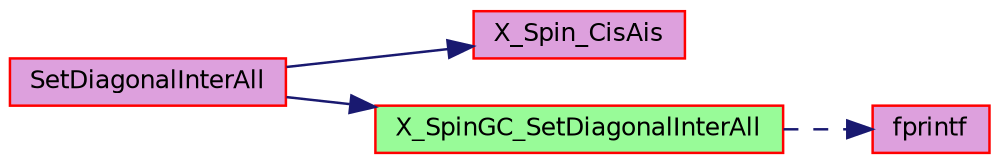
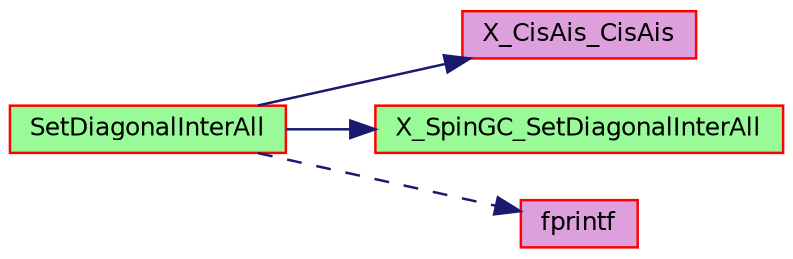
(579, 35) -> (579, 35)
(148, 82) -> (148, 129)
(815, 129) -> (377, 179)
